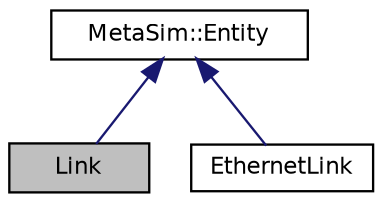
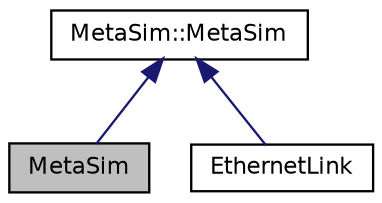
(180, 35) -> (180, 35)
(79, 168) -> (79, 168)
